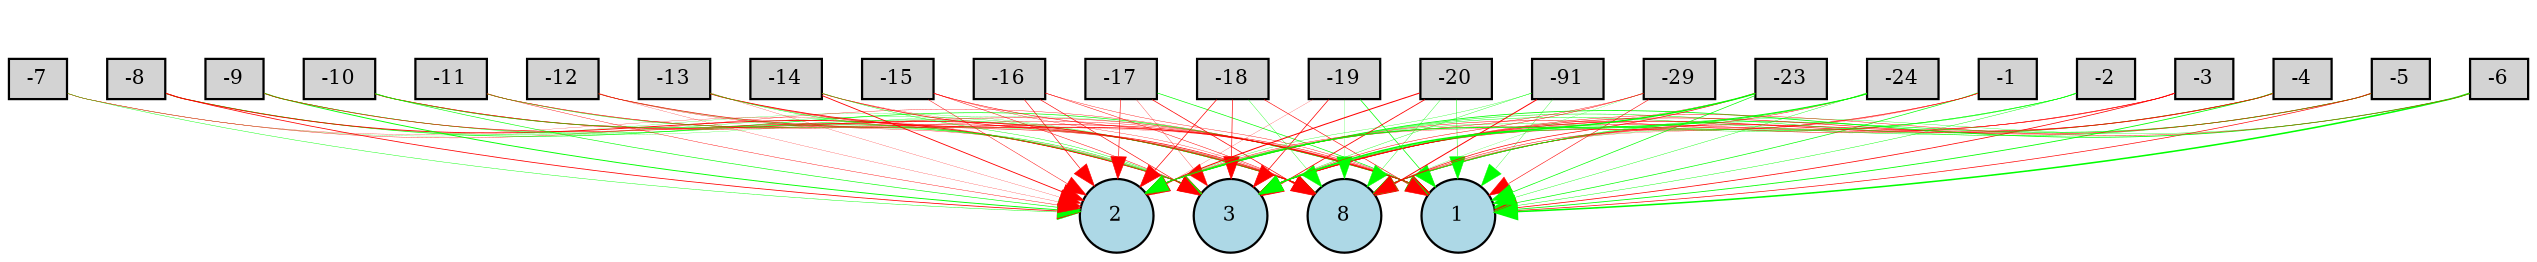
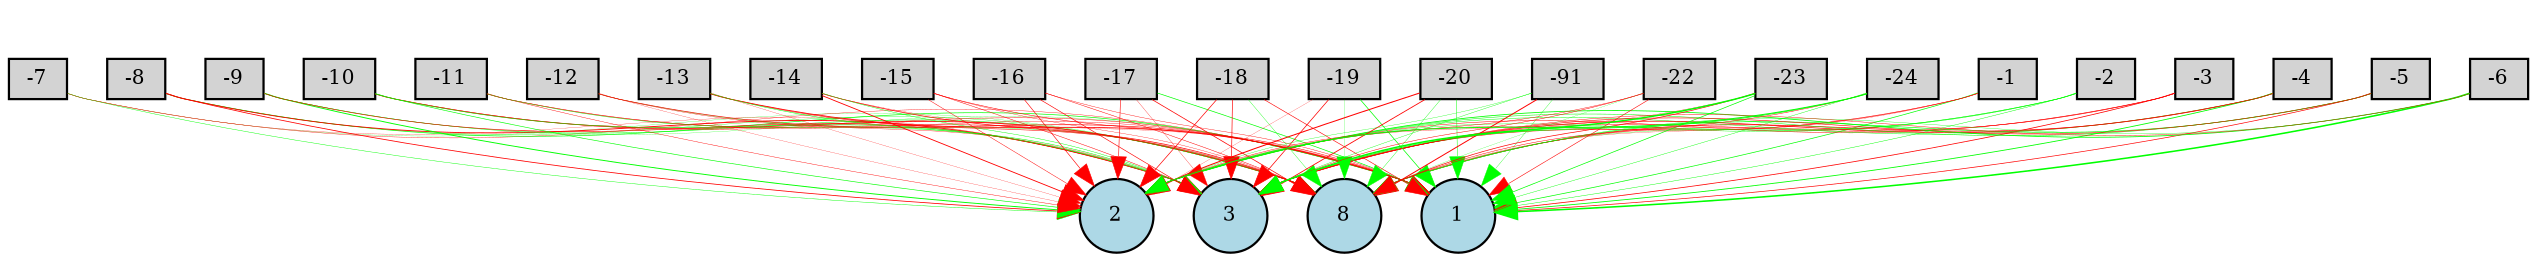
(1679, 79) -> (1679, 79)
